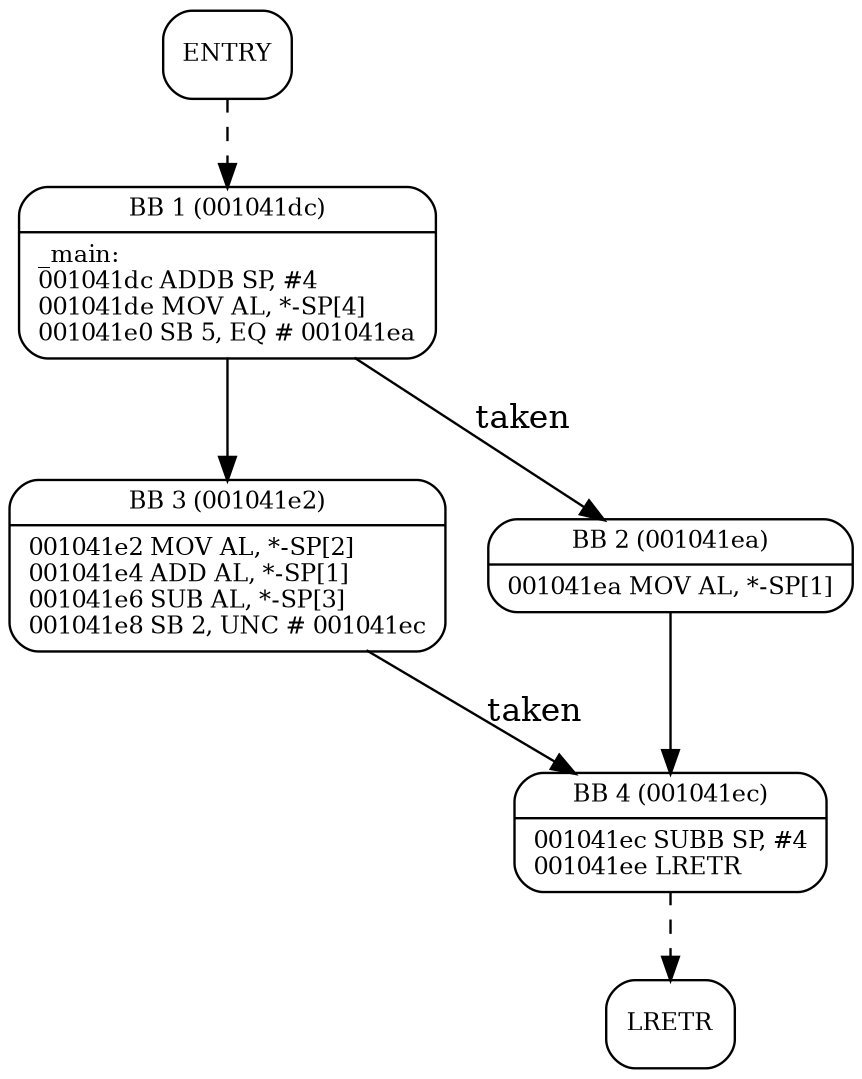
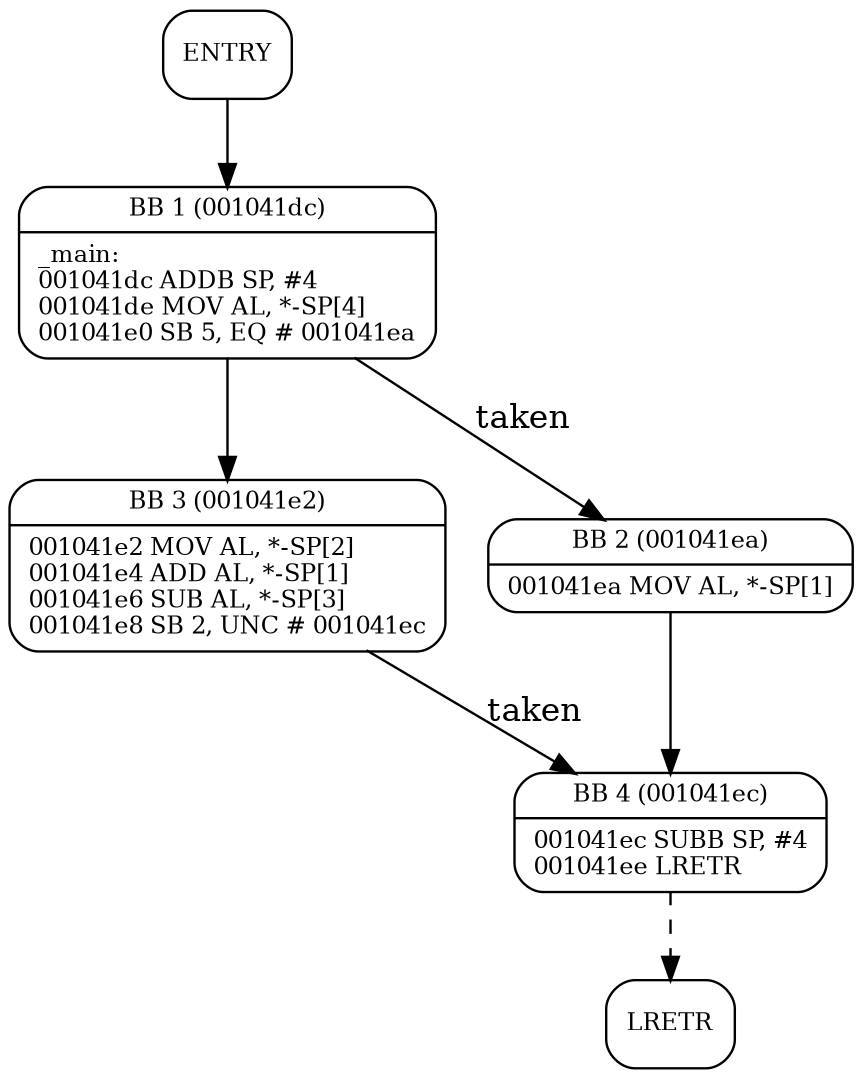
(227, 131) -> (227, 131)
